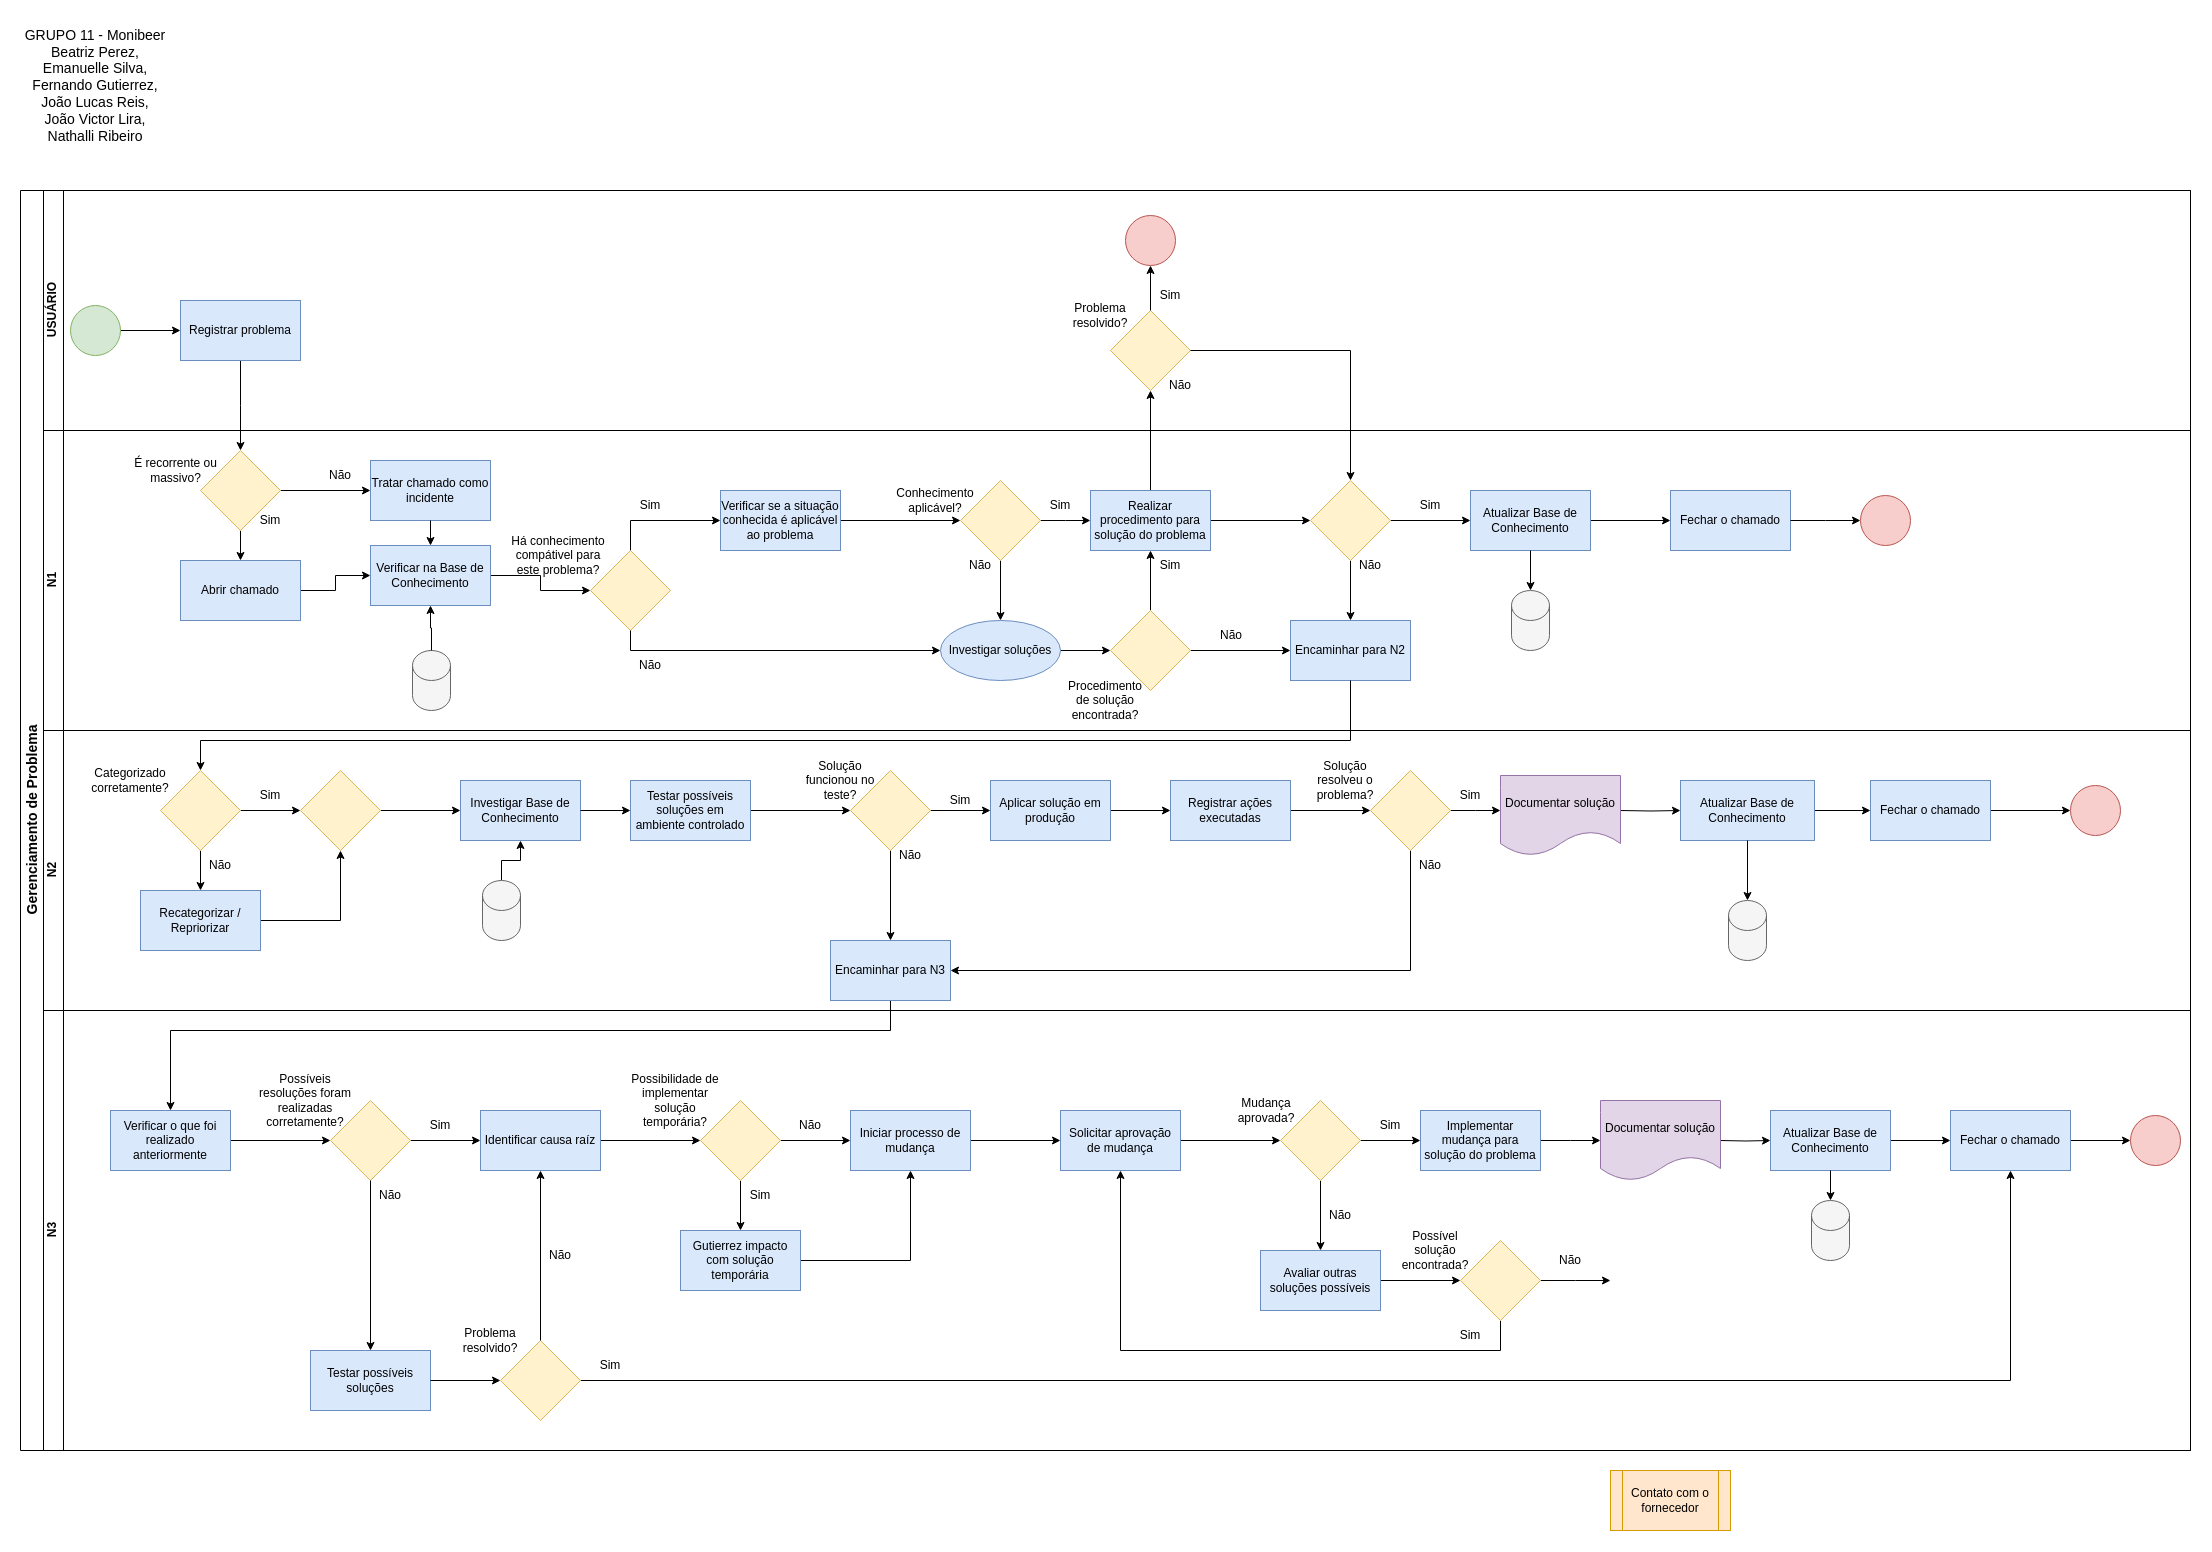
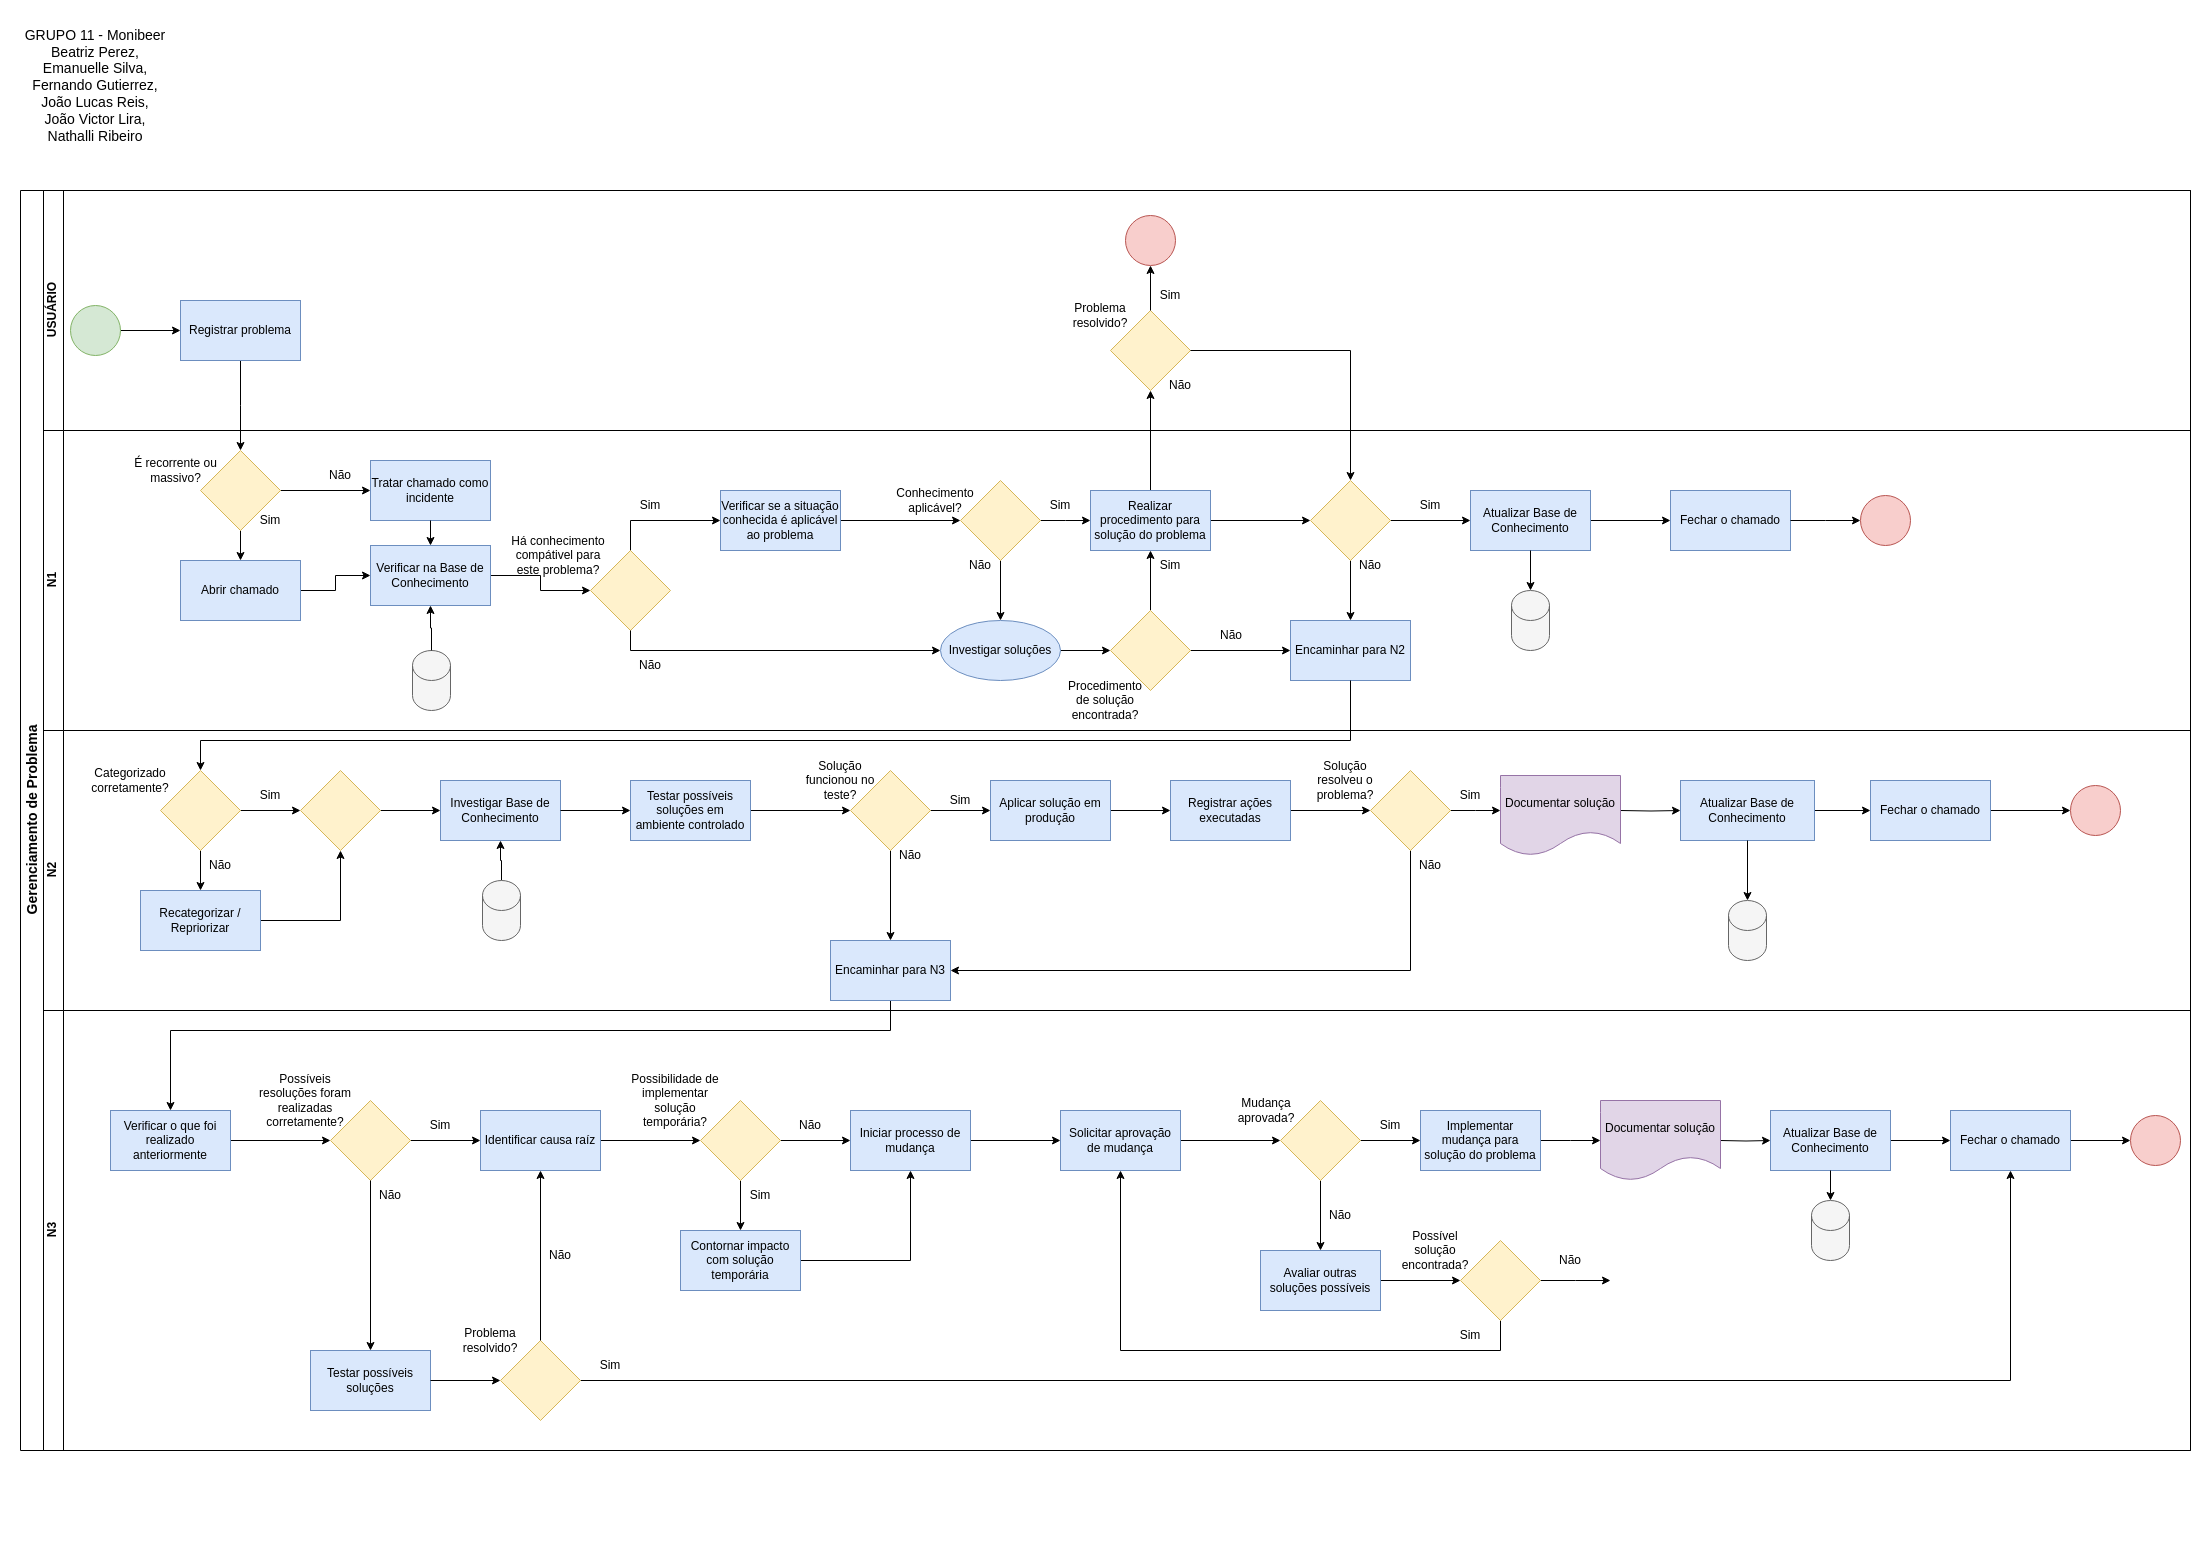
(521, 811) -> (501, 811)
(741, 1261) -> (741, 1261)
(1671, 1501) -> none
